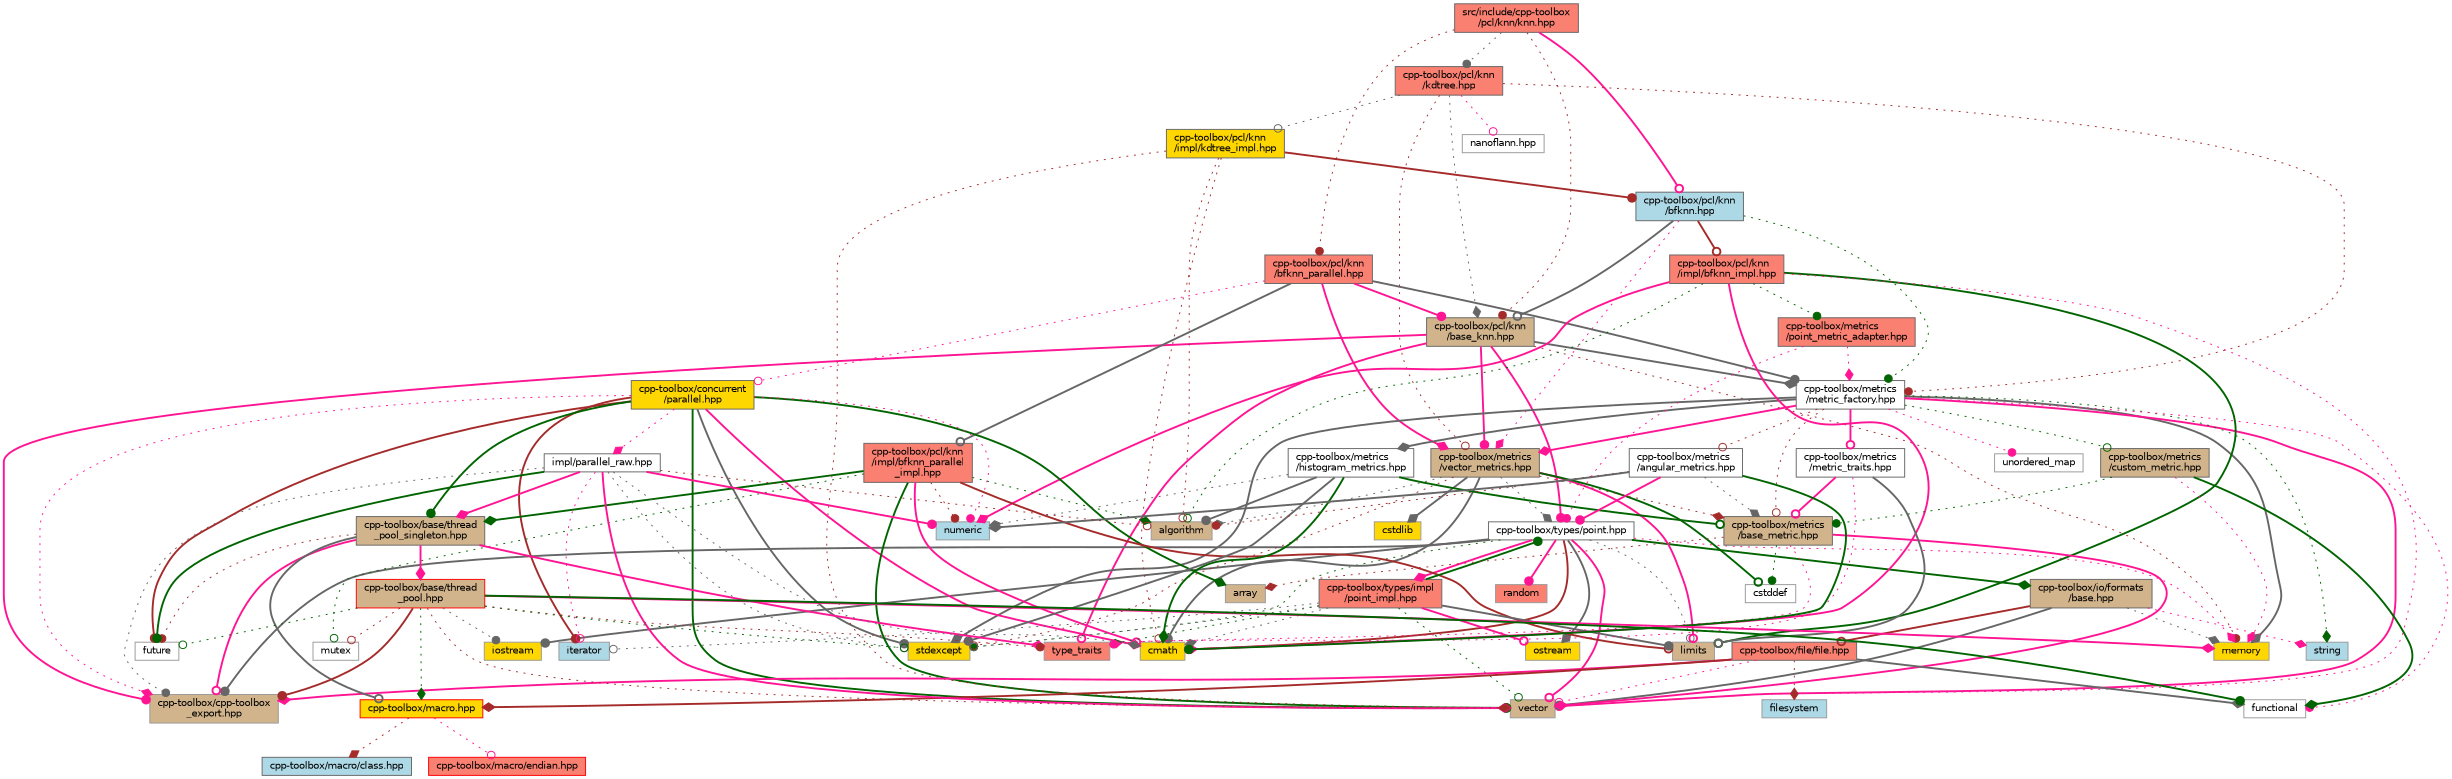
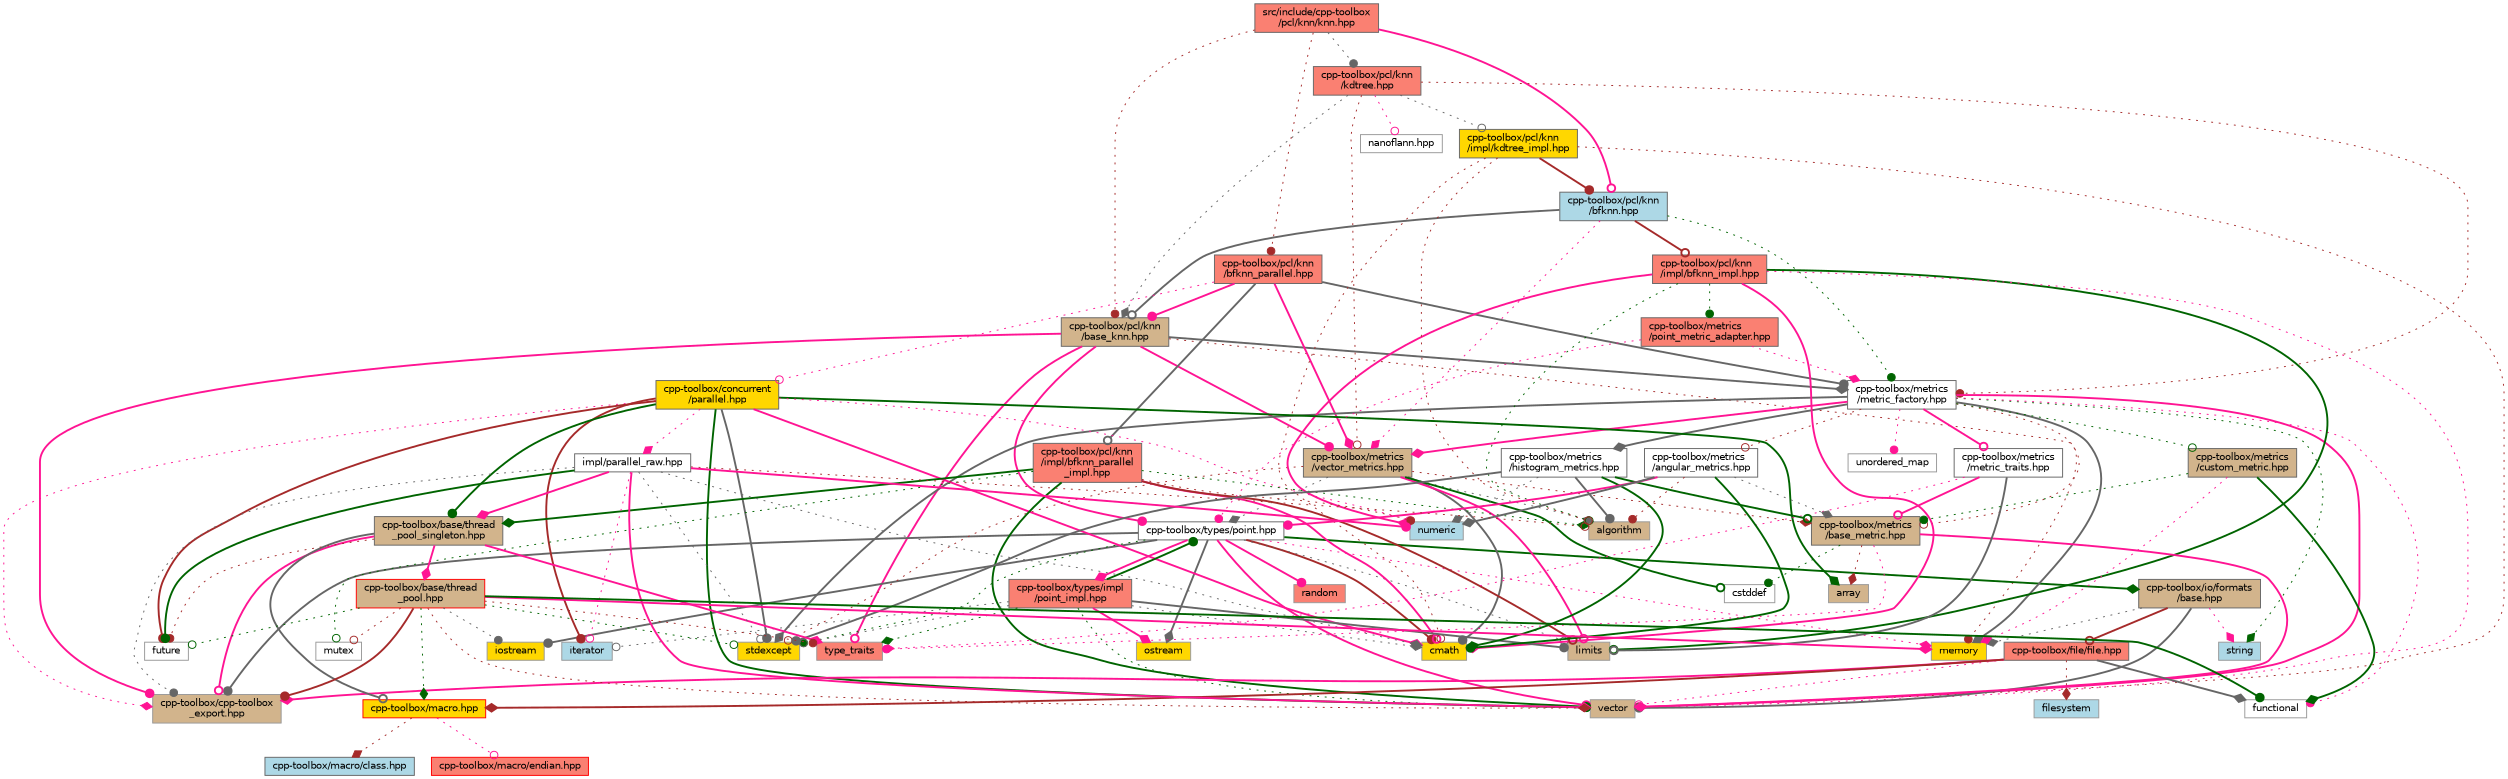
(1398, 531) -> none
(1471, 624) -> (1123, 626)
